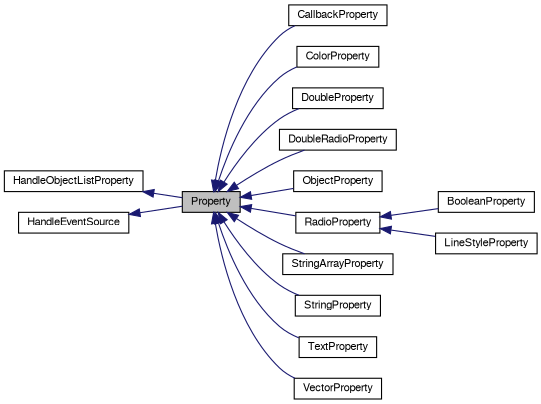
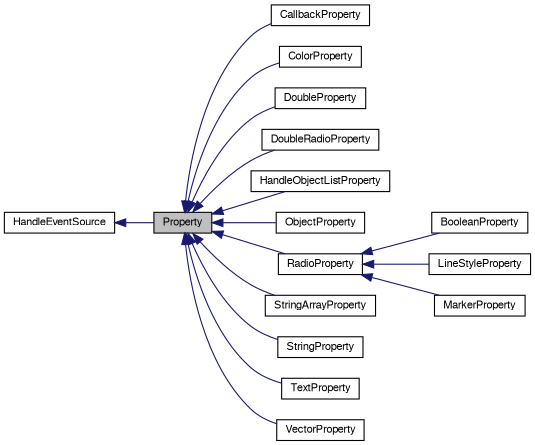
(168, 196) -> (254, 201)
none -> (480, 306)
